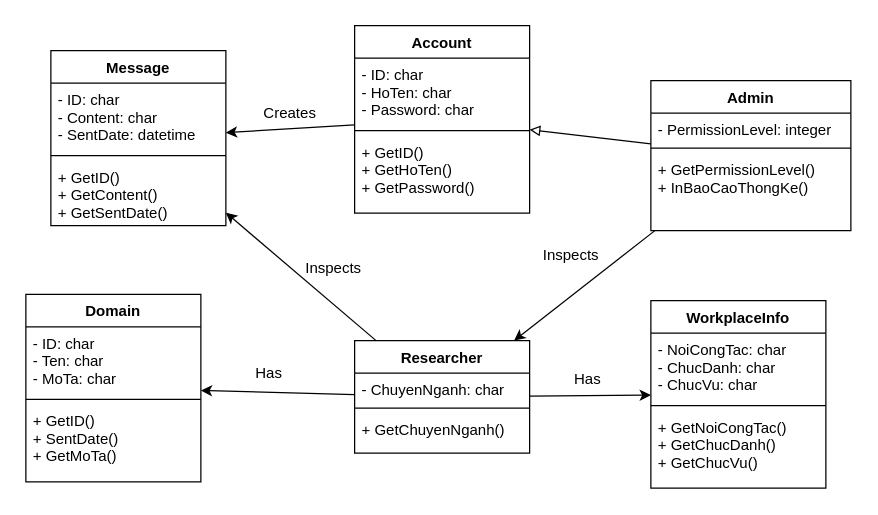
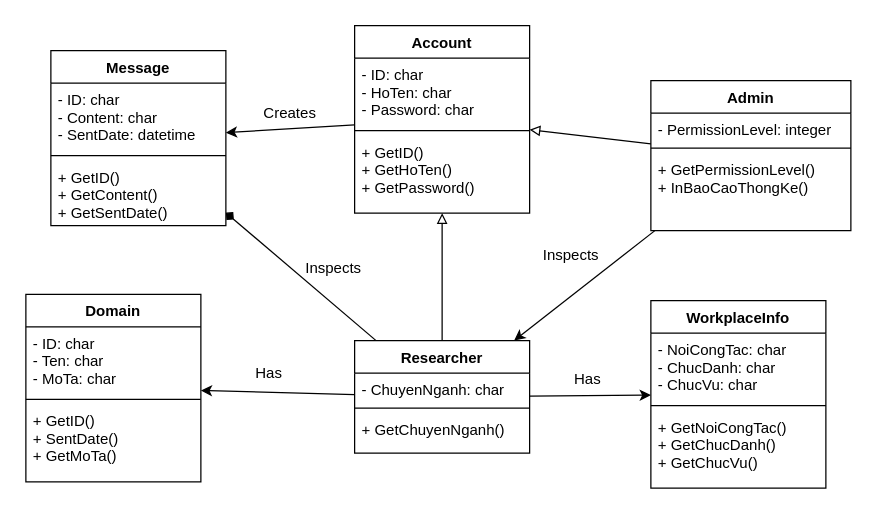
(232, 218) -> (233, 219)
none -> (442, 282)
